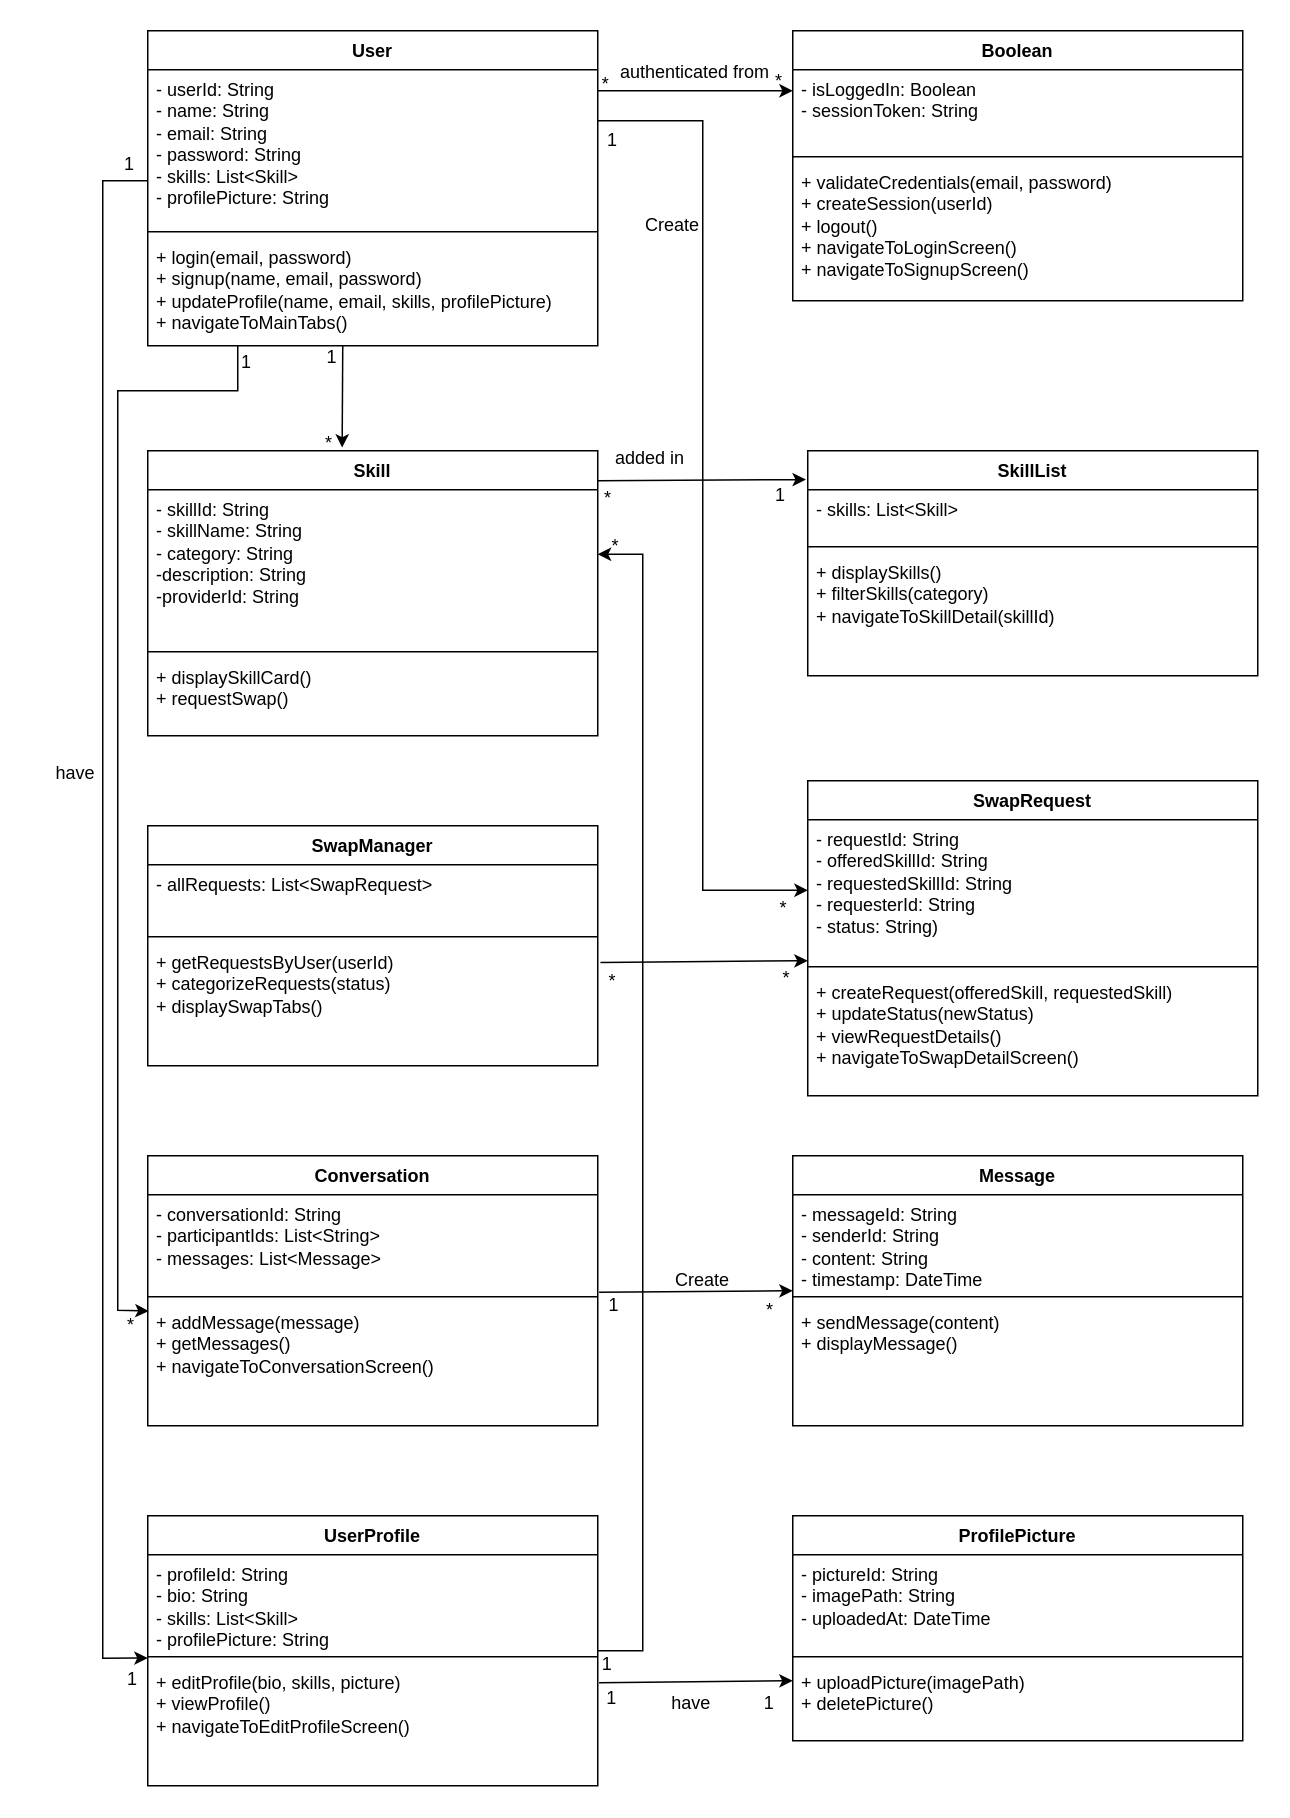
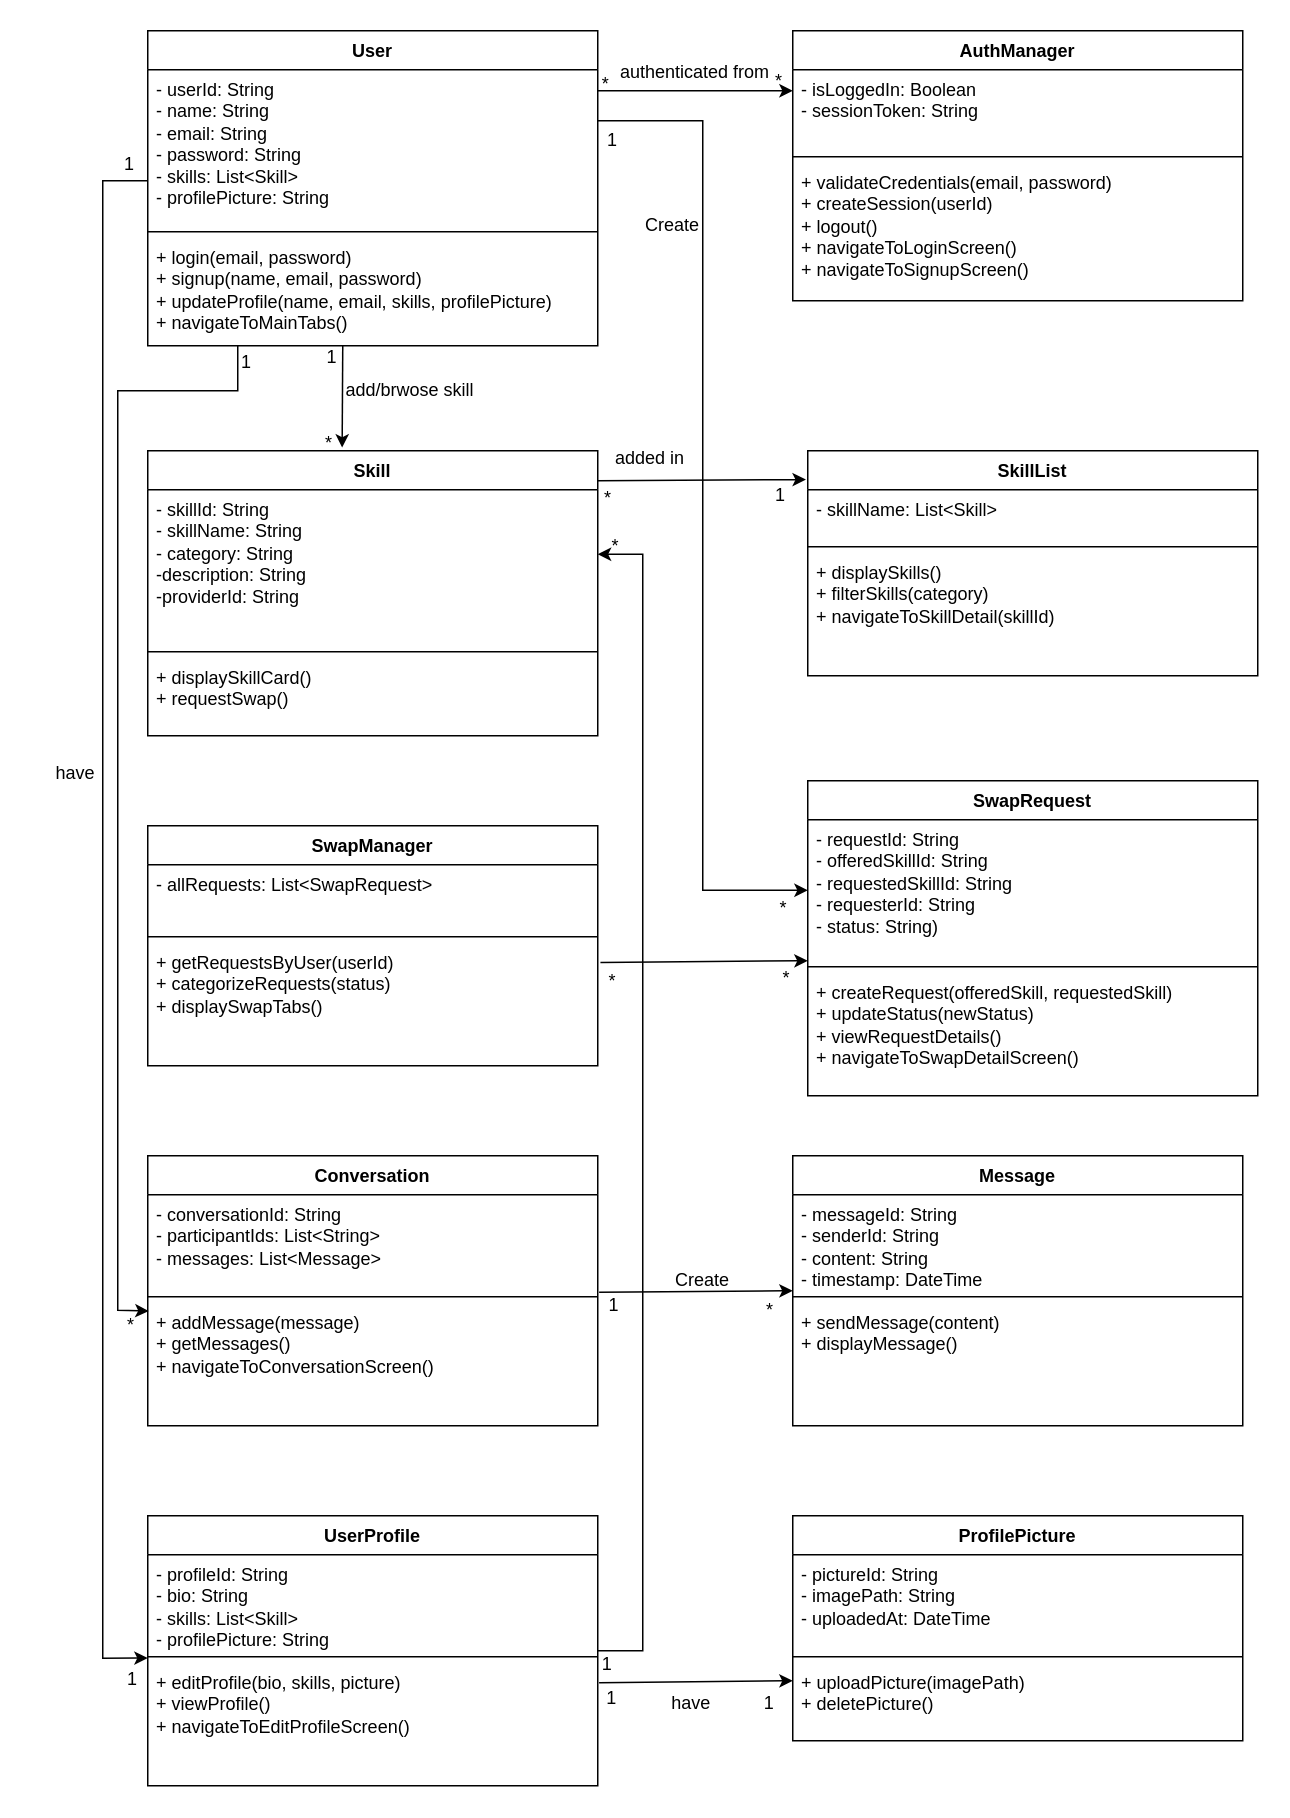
(1018, 52) -> (1018, 52)
none -> (410, 391)
(902, 511) -> (917, 511)
